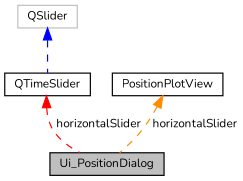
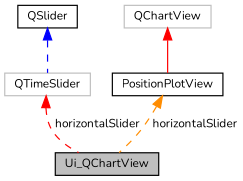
(48, 17) -> (48, 17)
none -> (168, 17)
(48, 84) -> (48, 84)
(107, 164) -> (107, 164)
